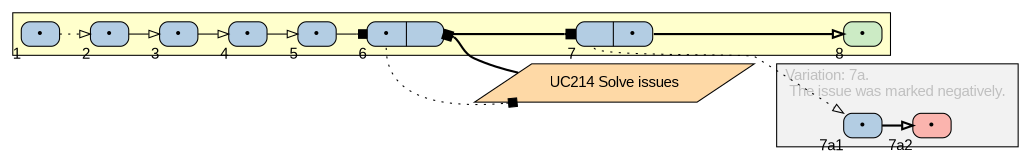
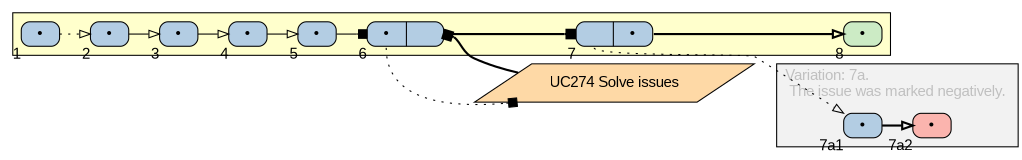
(614, 83) -> (614, 83)
